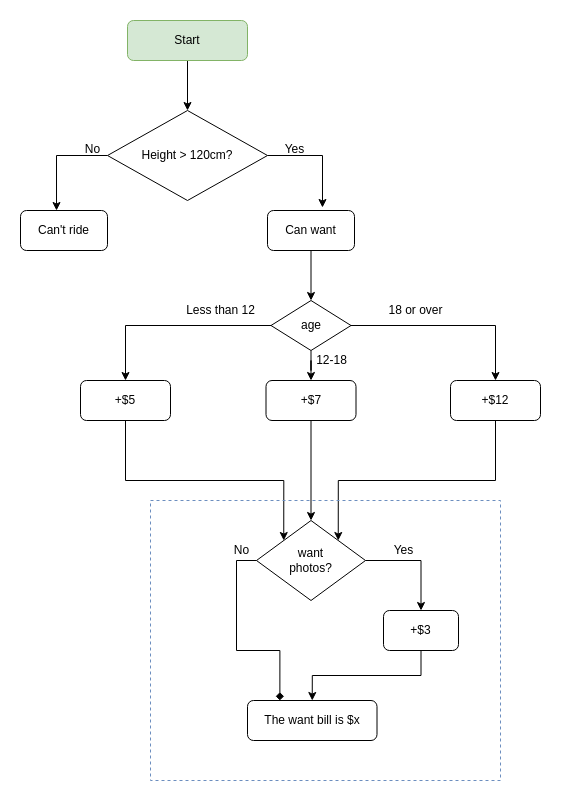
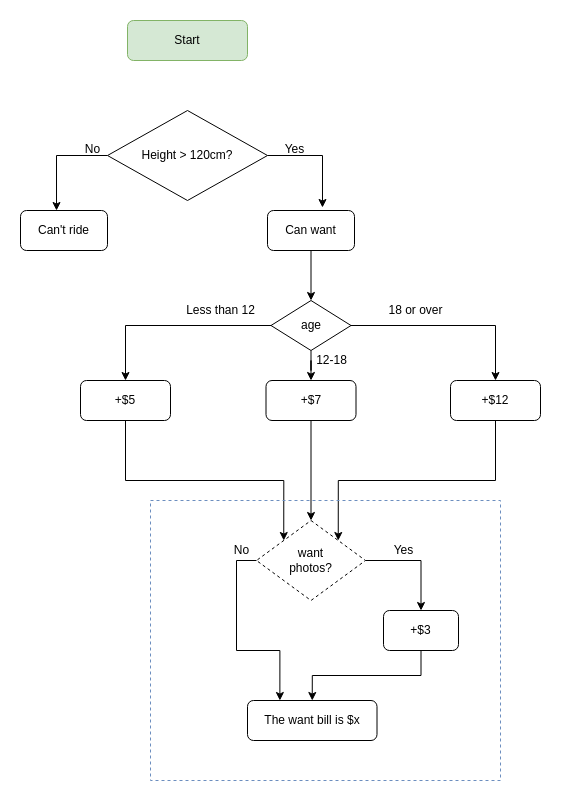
(188, 82) -> none
(311, 561) -> (311, 561)
(280, 691) -> (280, 692)
